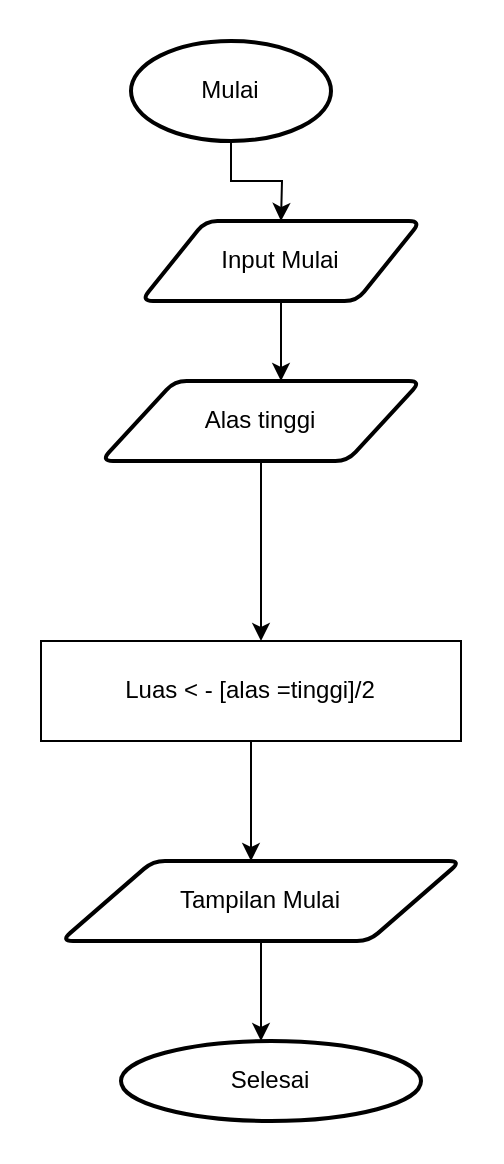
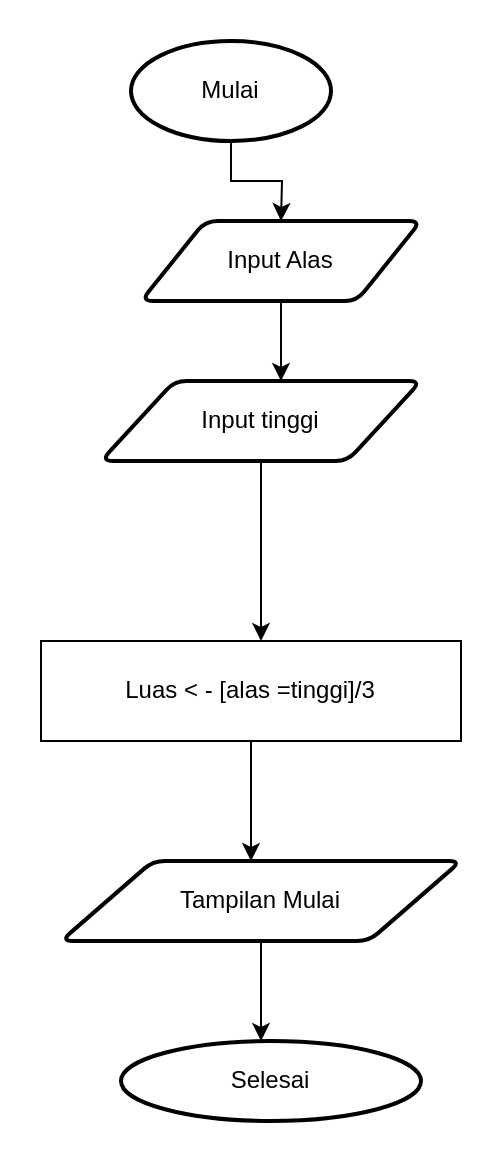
(281, 261) -> (281, 261)
(261, 421) -> (261, 421)
(251, 691) -> (251, 691)
